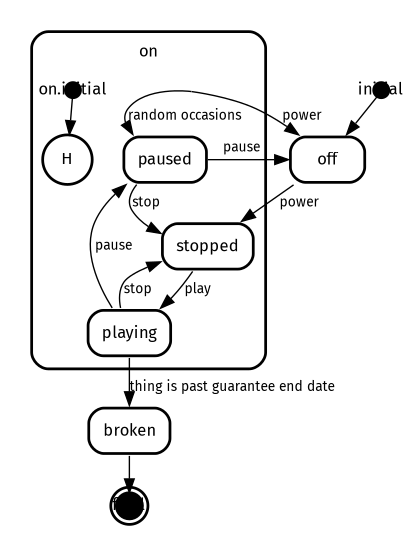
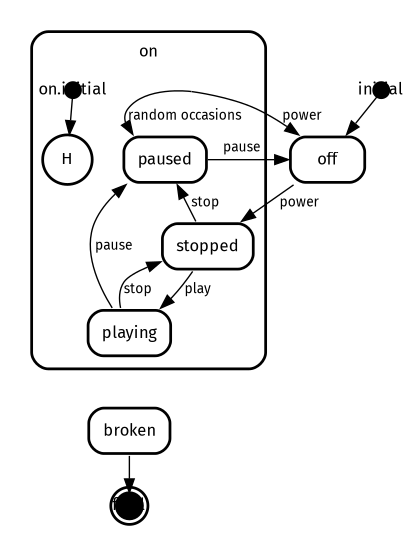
(131, 208) -> (190, 209)
(129, 377) -> none
